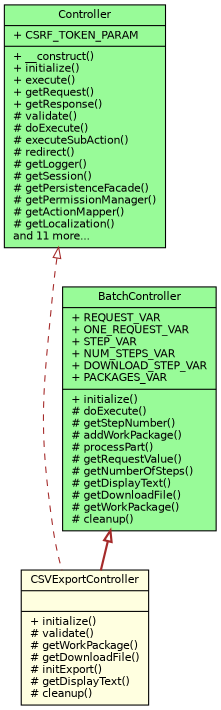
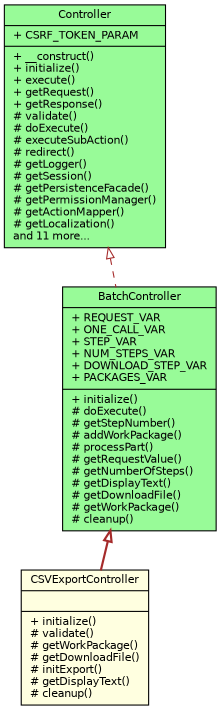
(131, 330) -> (119, 330)
(44, 415) -> (113, 273)
